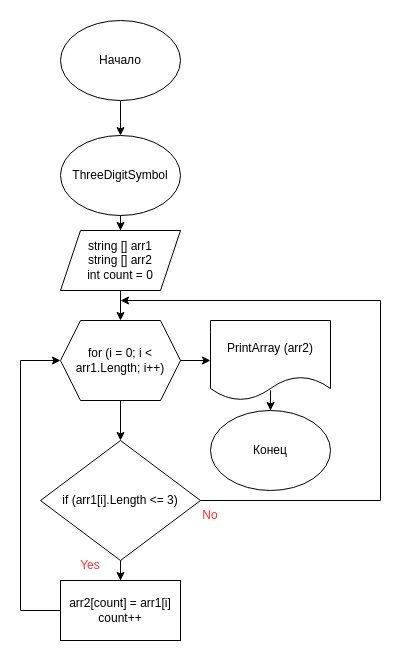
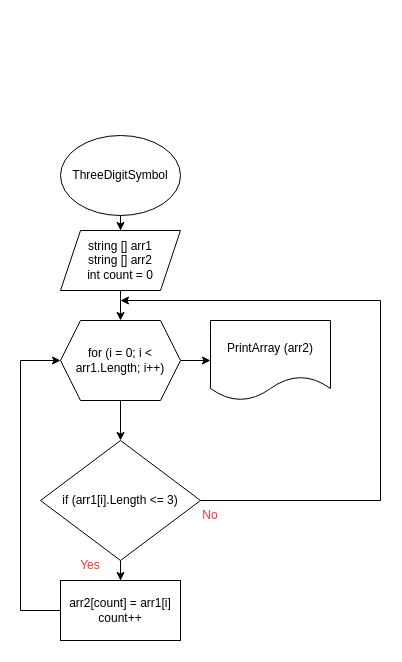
(121, 61) -> none
(121, 120) -> none
(271, 396) -> none
(271, 451) -> none
